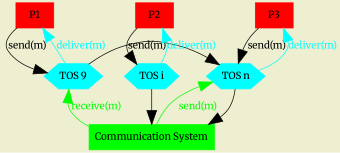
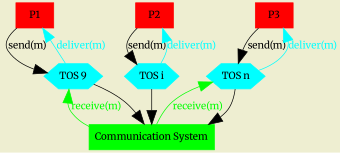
(147, 41) -> (117, 96)
(198, 107) -> (198, 107)
